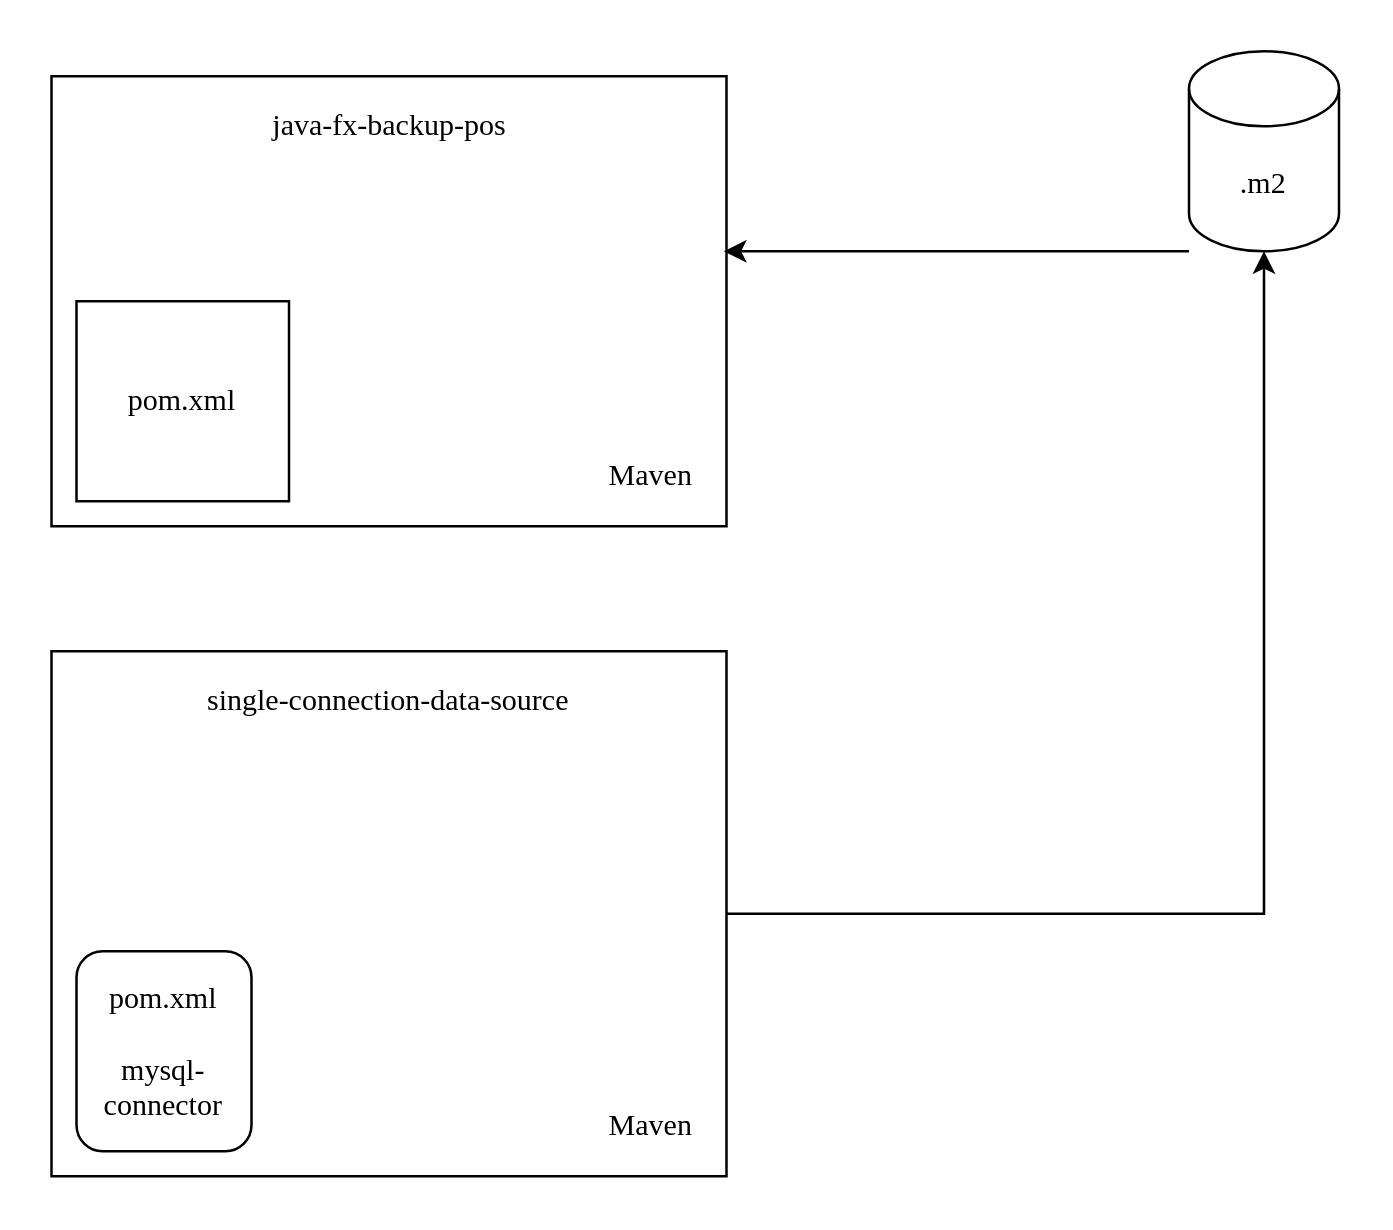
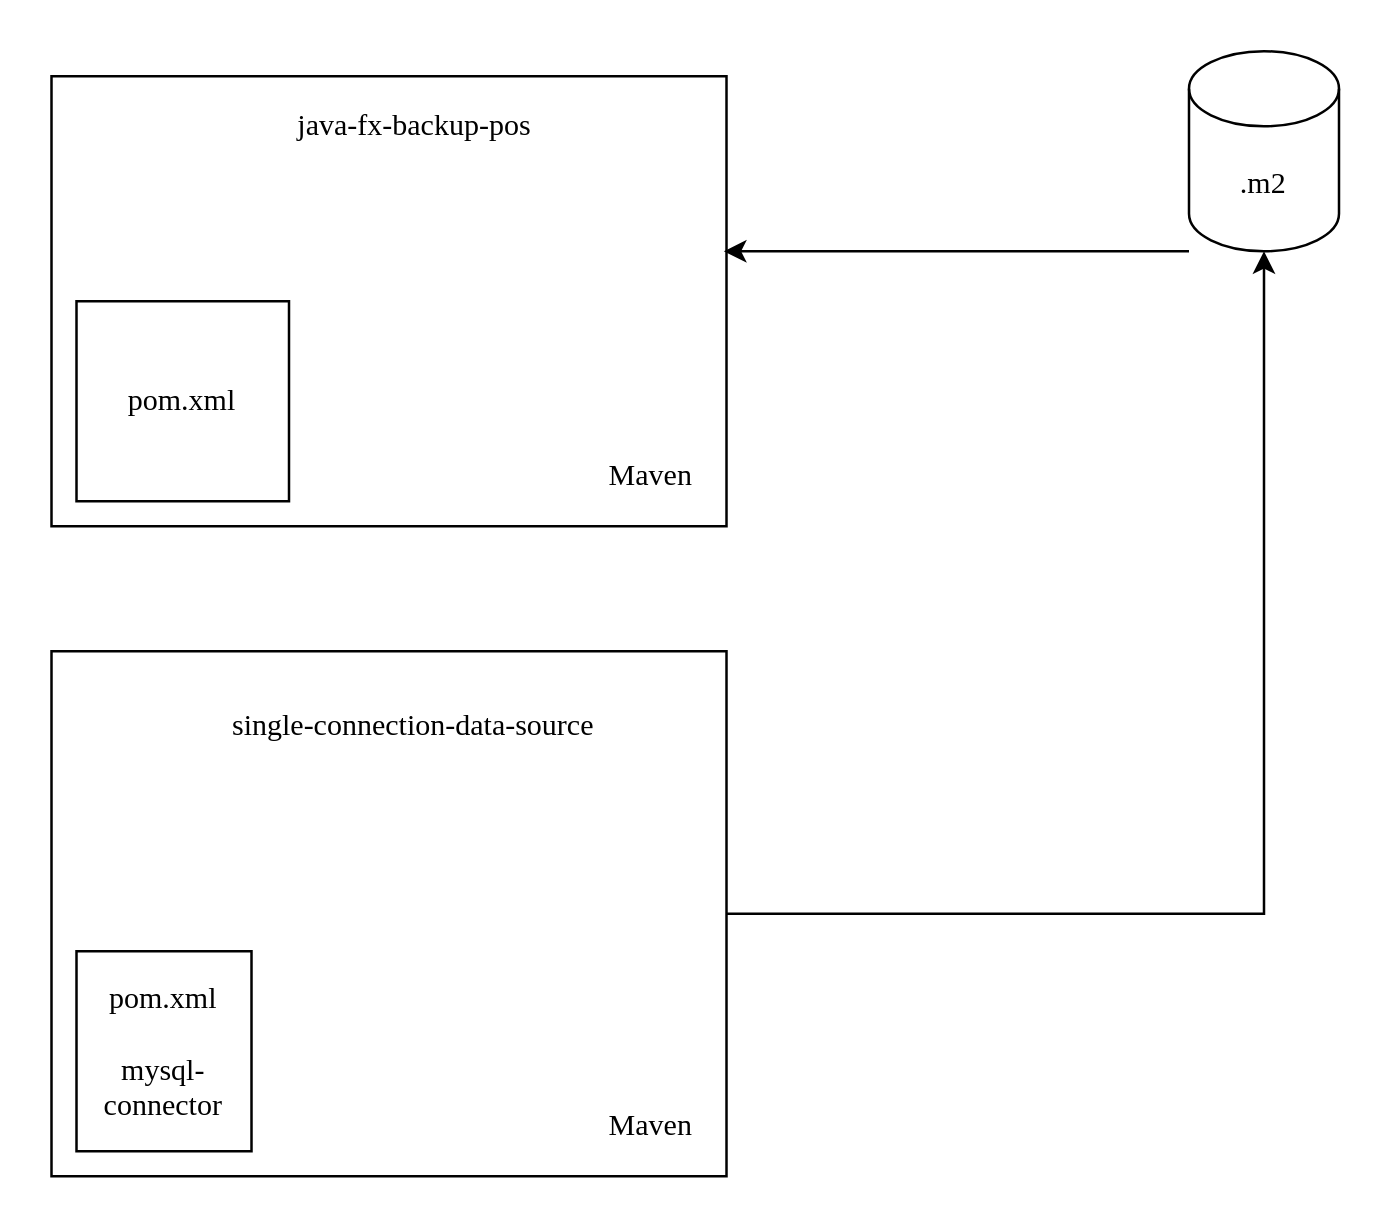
(389, 126) -> (414, 126)
(389, 701) -> (414, 726)
(164, 1051) -> (164, 1051)
